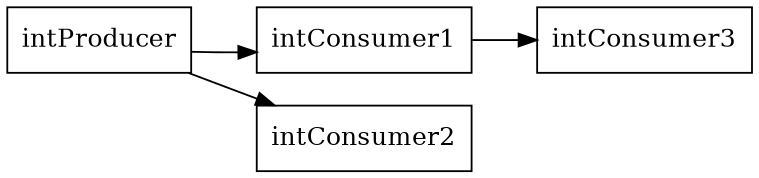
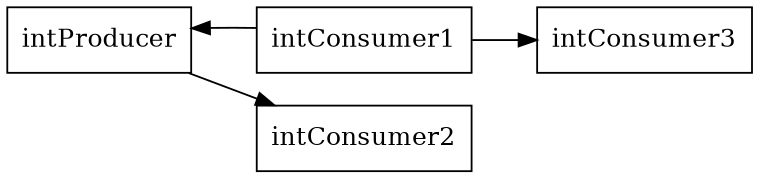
(215, 52) -> (233, 28)
